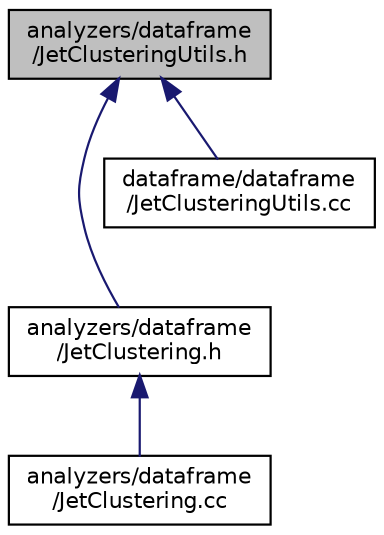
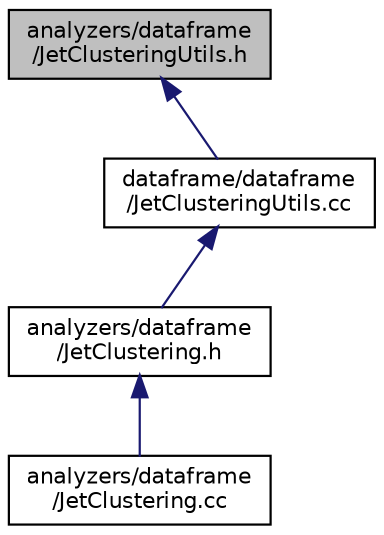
(80, 204) -> (183, 276)
